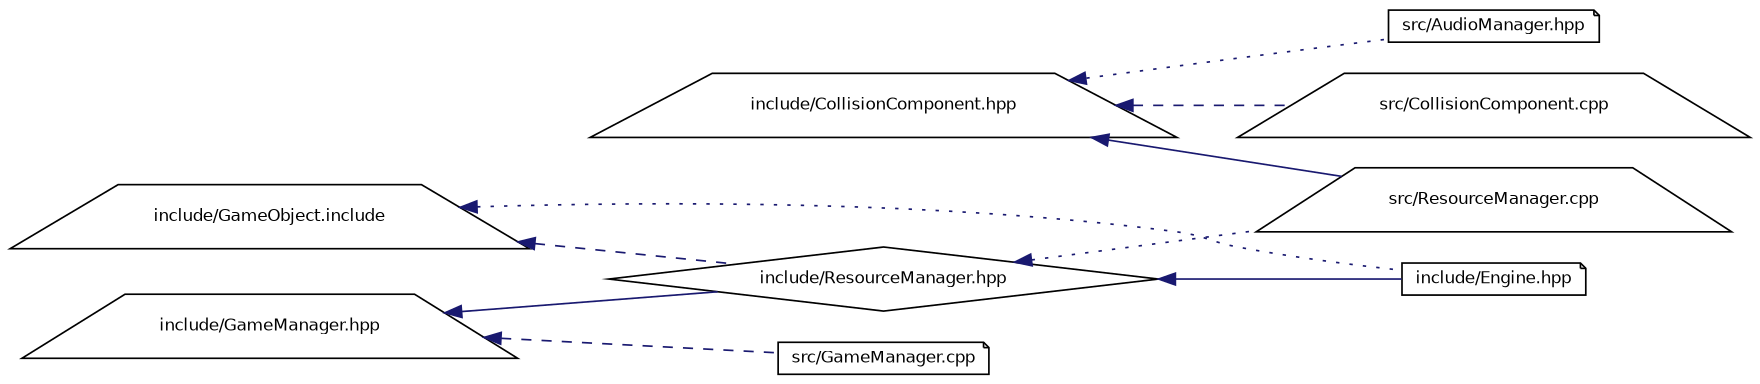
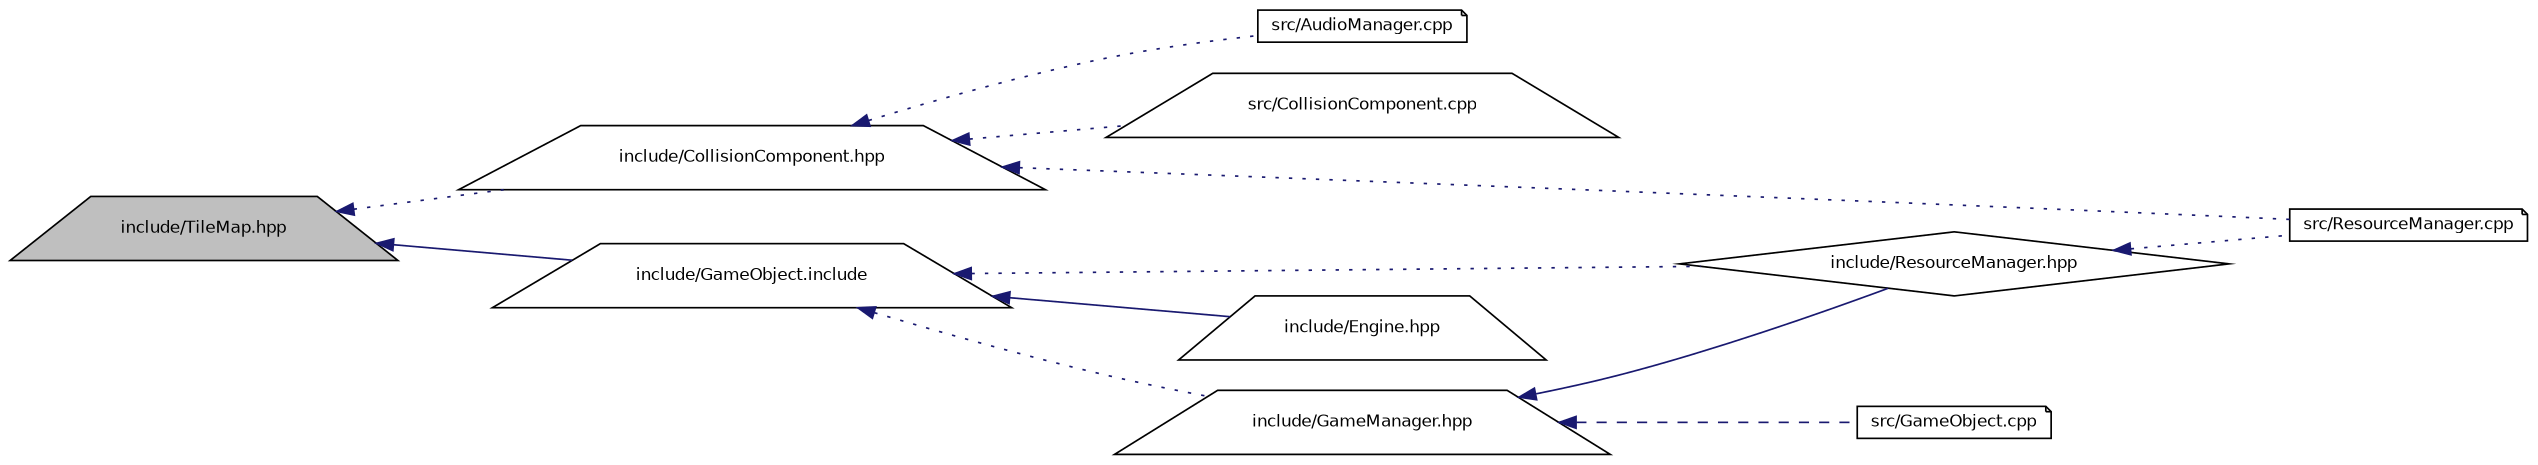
(1494, 26) -> (1362, 26)
(1212, 105) -> (1048, 132)
(1225, 158) -> (1655, 193)
(1494, 200) -> (2409, 225)
(942, 211) -> (1120, 307)
none -> (204, 228)
(635, 254) -> (1336, 270)
(1289, 279) -> none
(1494, 279) -> (1362, 328)
(884, 358) -> (1954, 422)
none -> (1040, 359)
